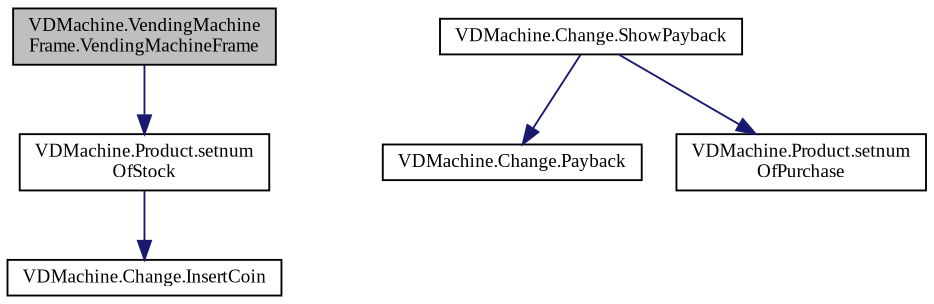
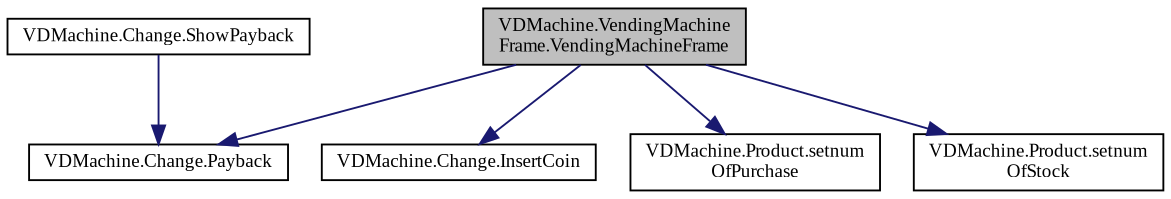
(679, 90) -> (678, 93)
none -> (376, 102)
(144, 216) -> (538, 99)
